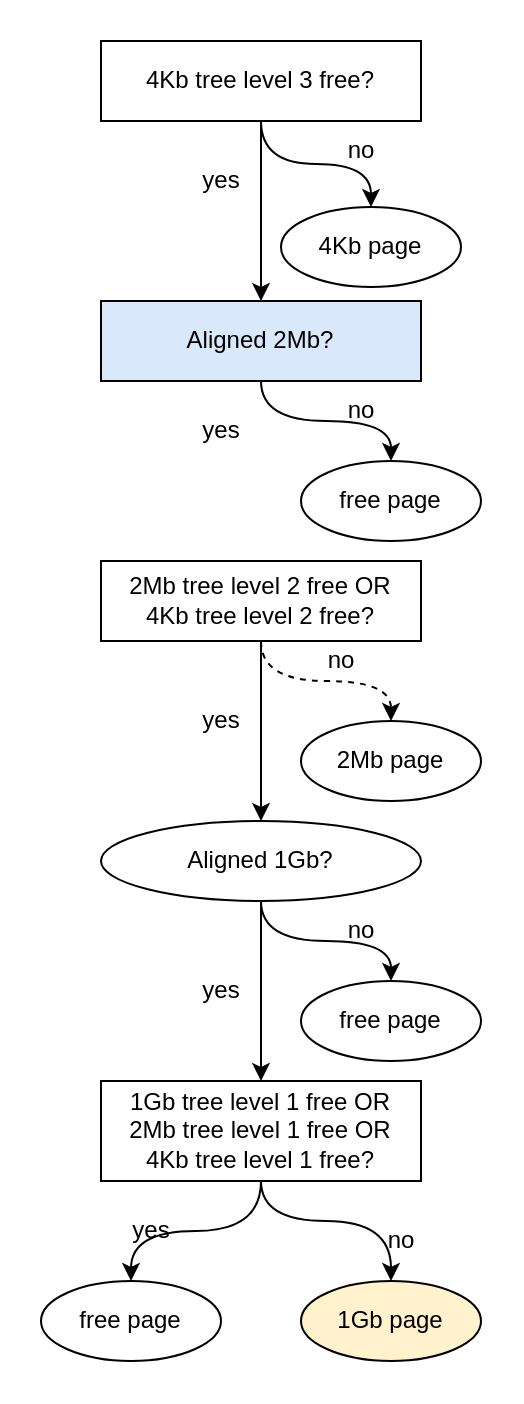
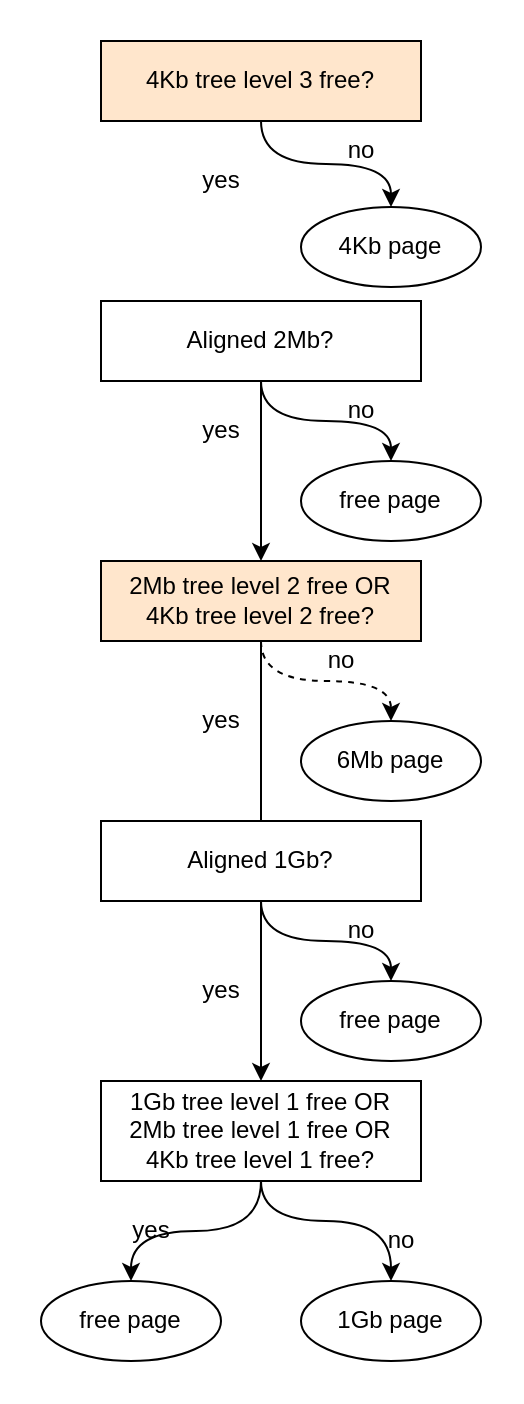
(261, 81) -> (261, 81)
(261, 213) -> none
(371, 247) -> (391, 247)
(261, 341) -> (261, 341)
none -> (261, 473)
(261, 601) -> (261, 601)
(391, 761) -> (391, 761)
(261, 806) -> (261, 811)
(261, 861) -> (261, 861)
(391, 1321) -> (391, 1321)
